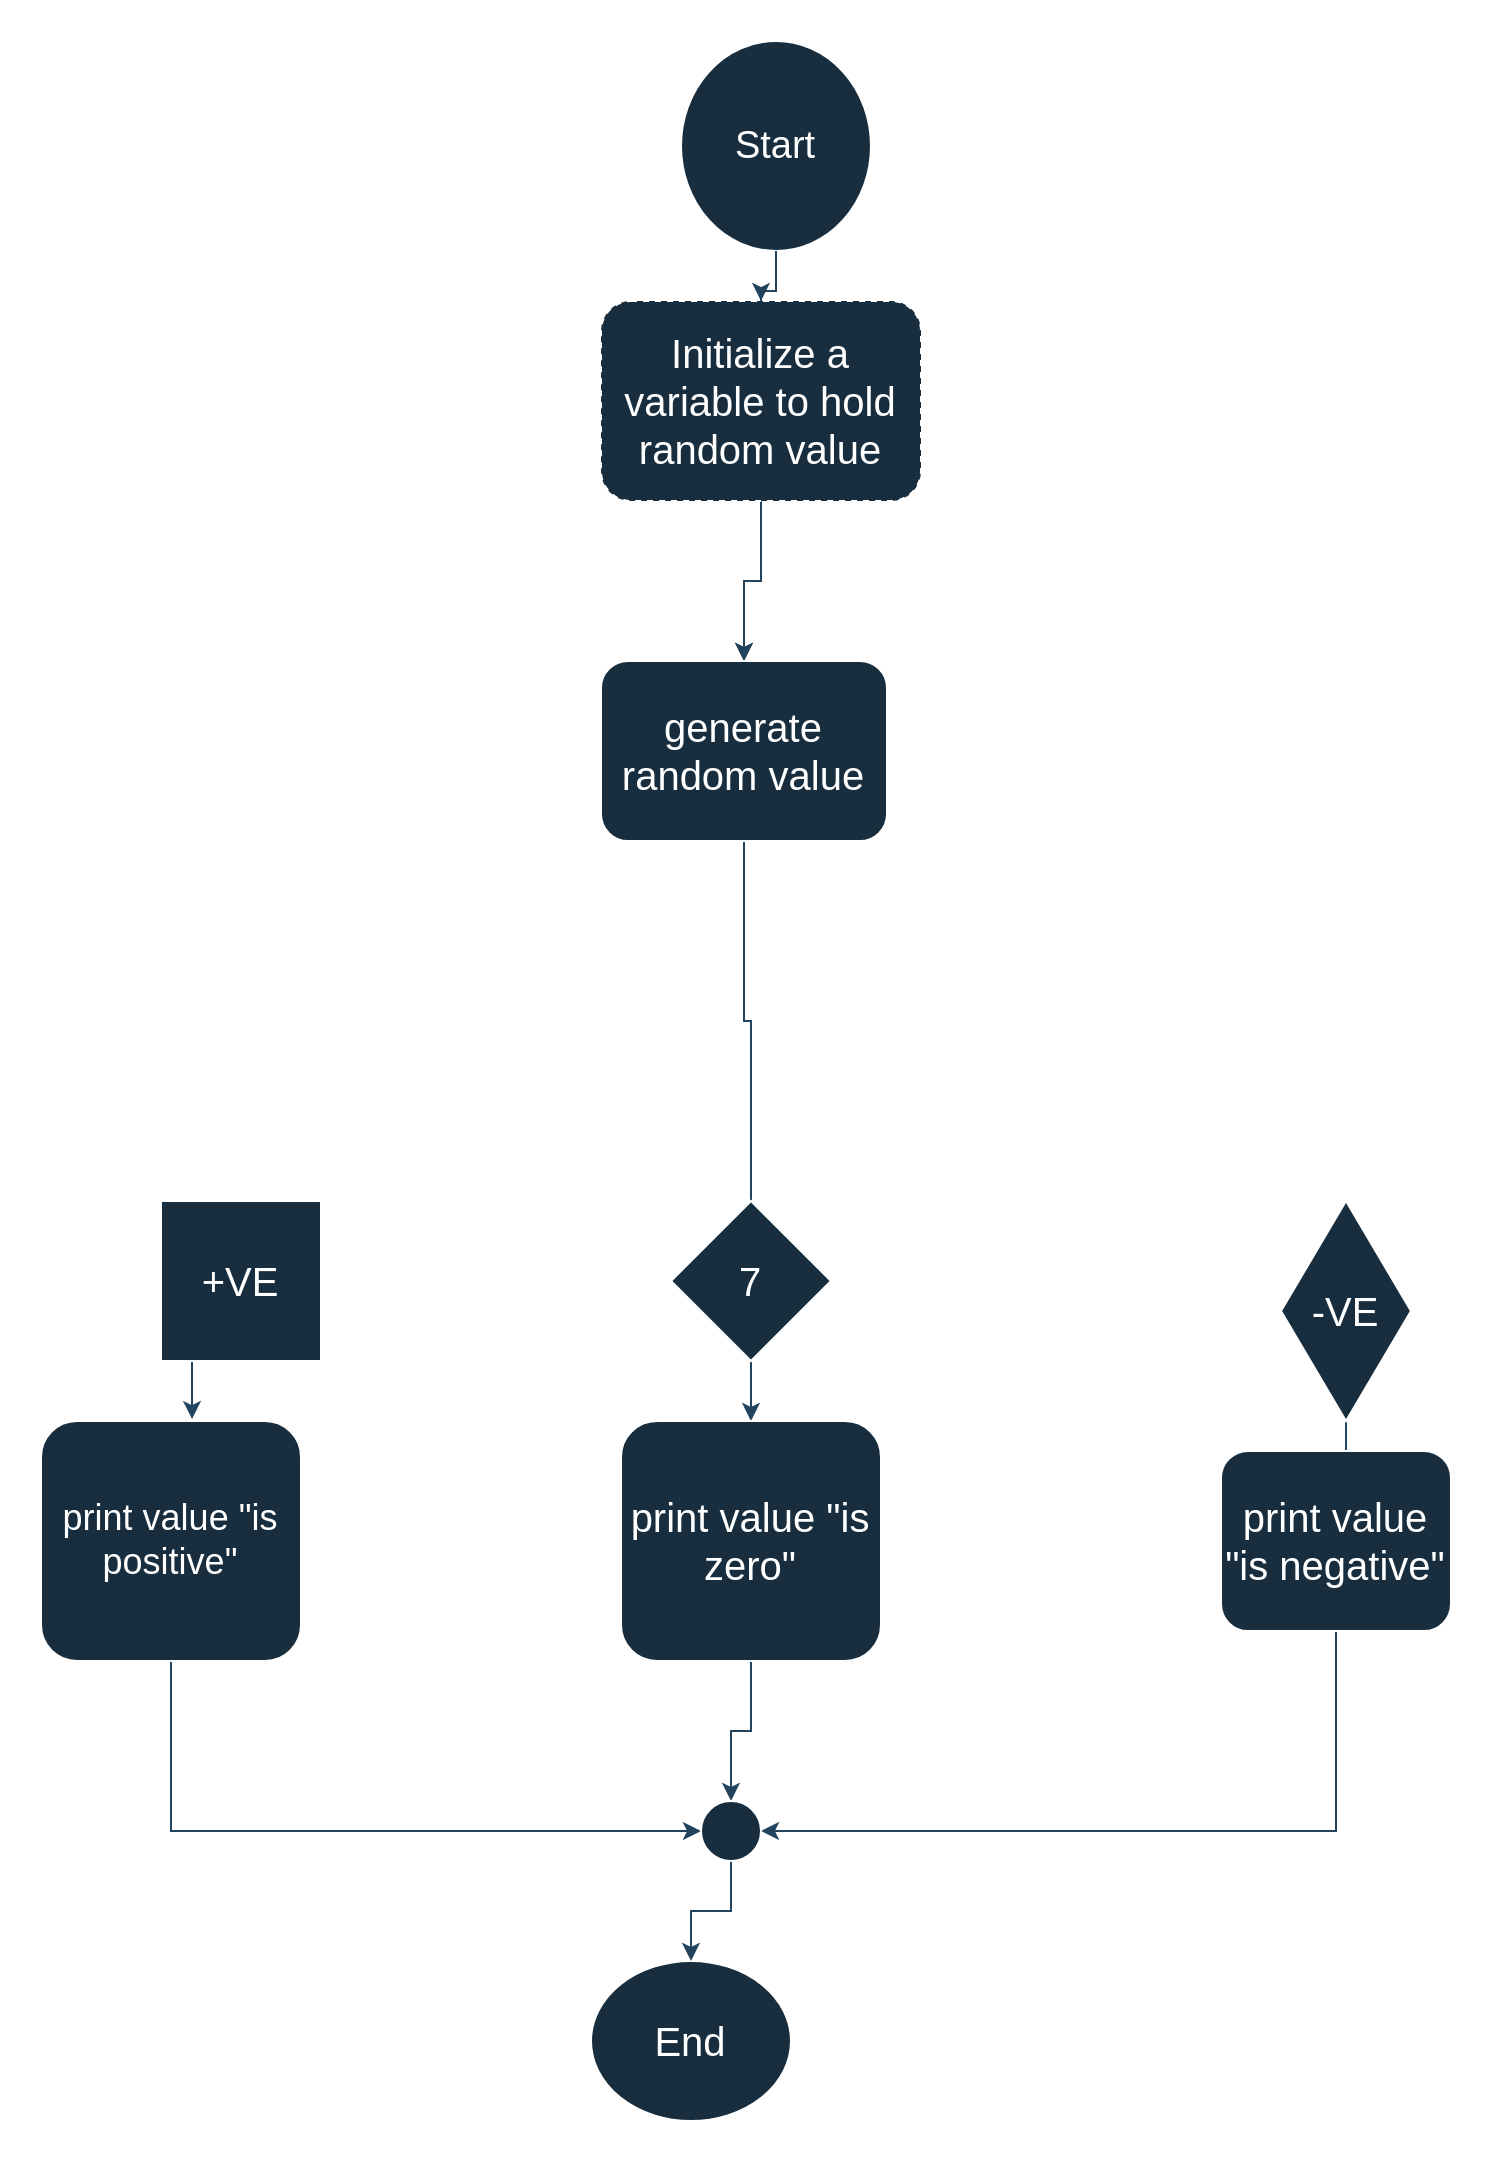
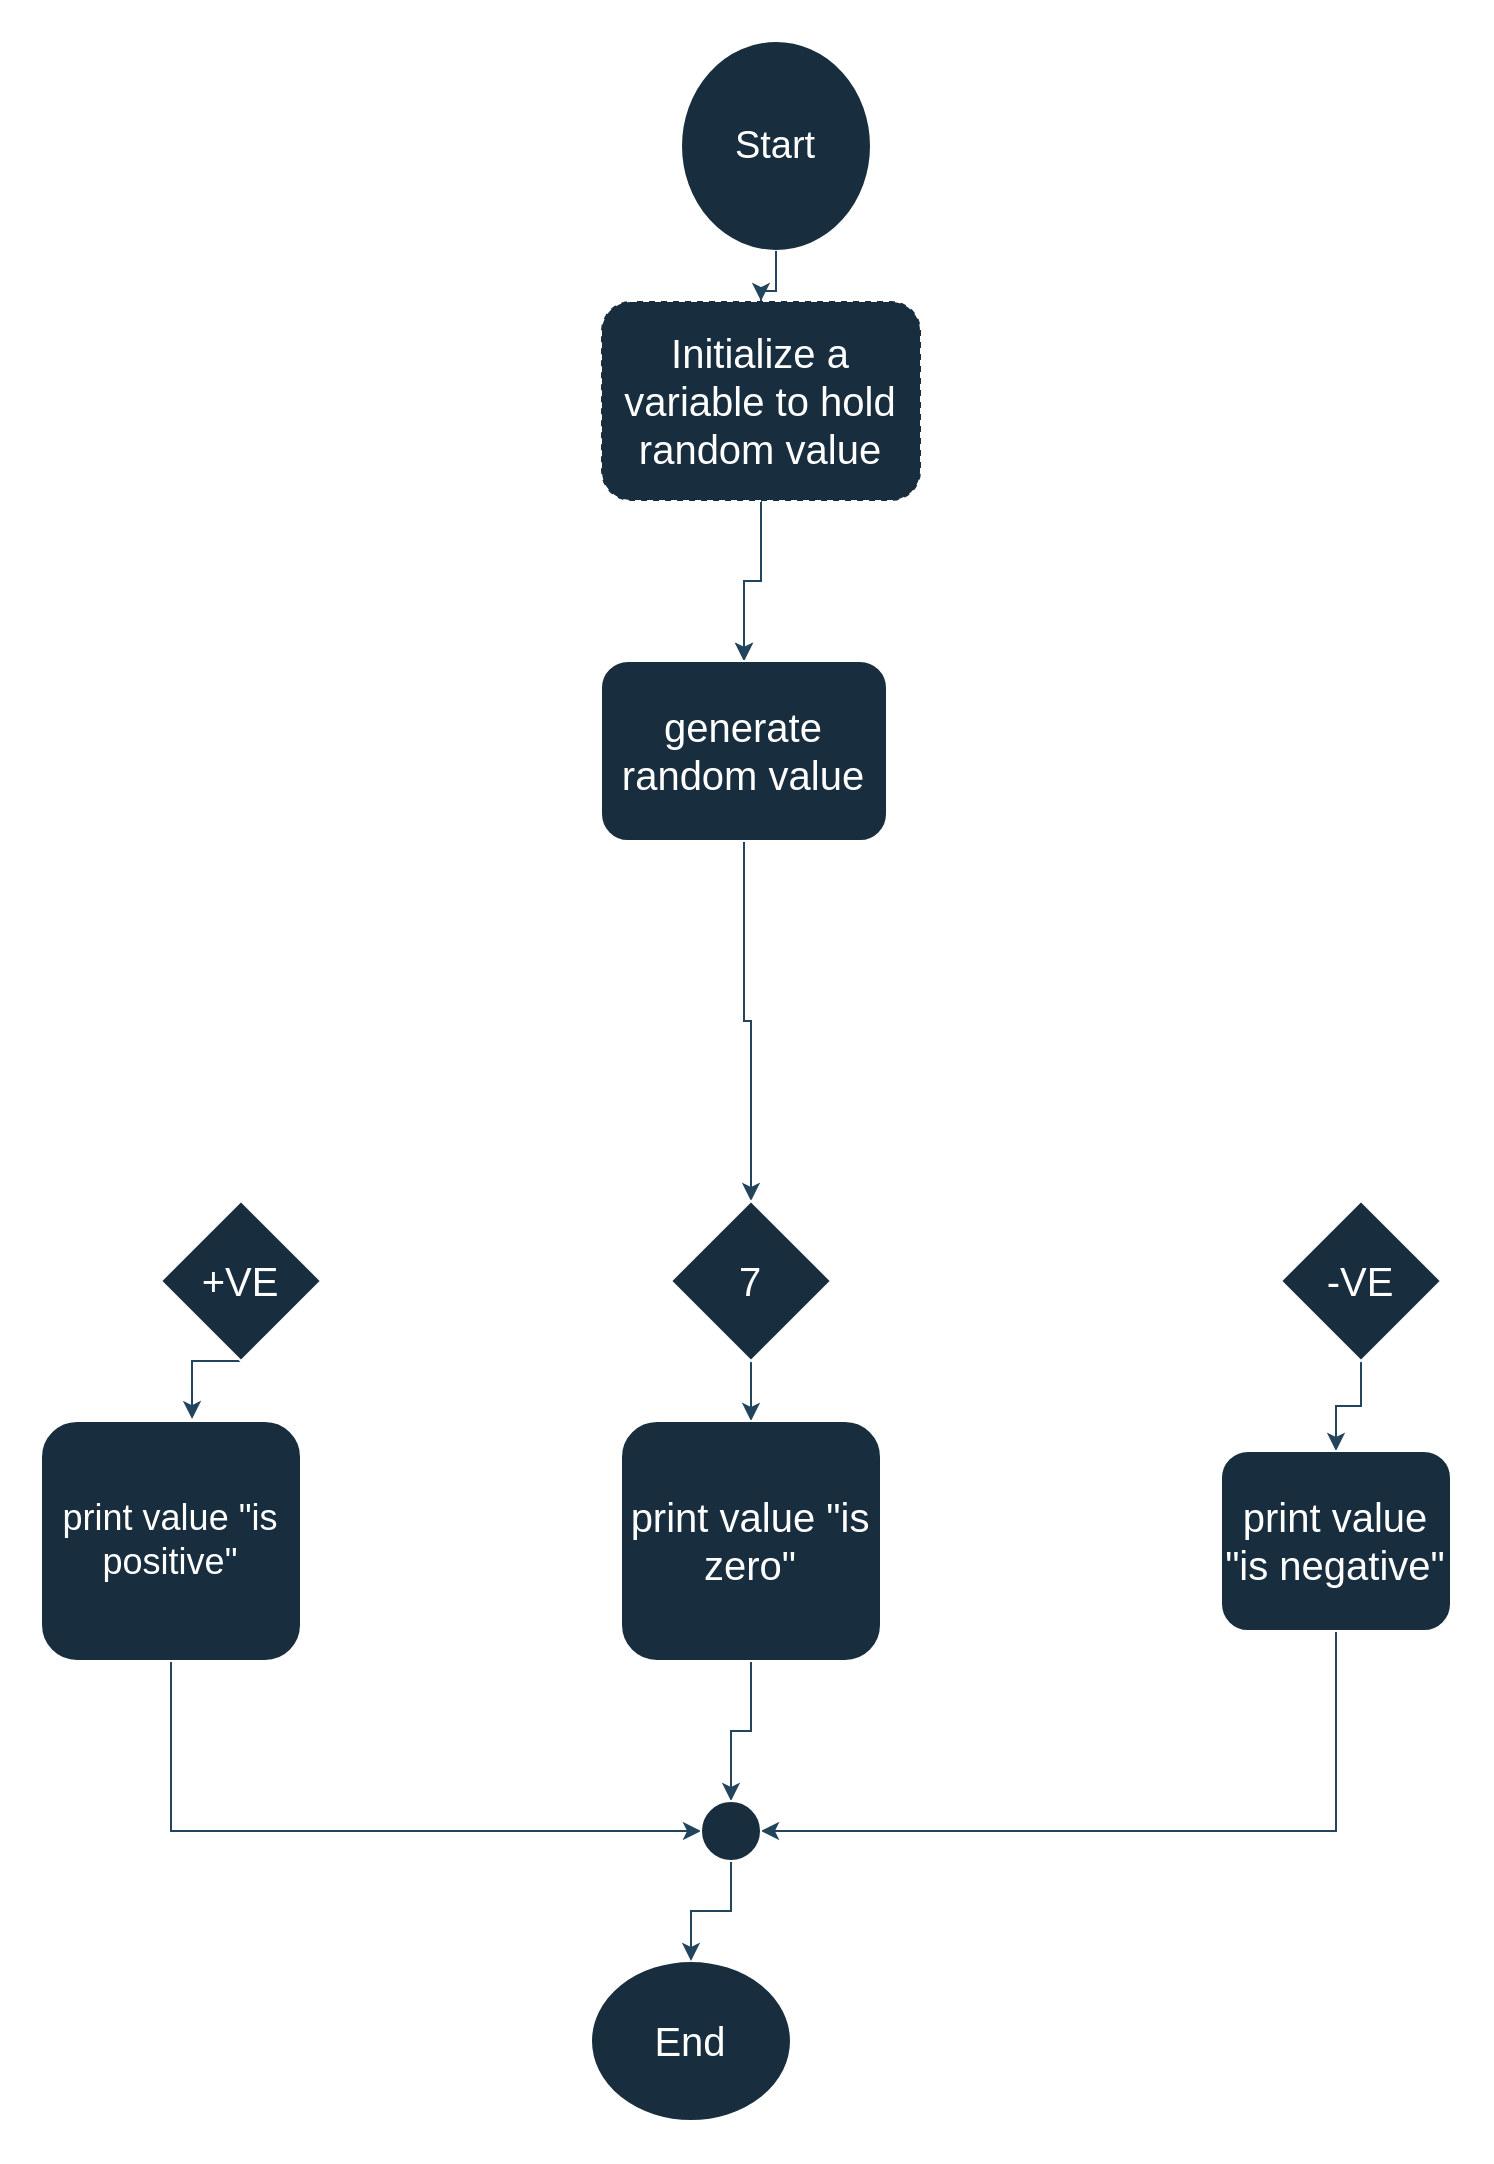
(751, 1191) -> (751, 1186)
(241, 1281) -> (241, 1281)
(1346, 1311) -> (1361, 1281)
